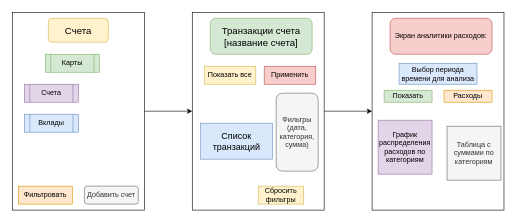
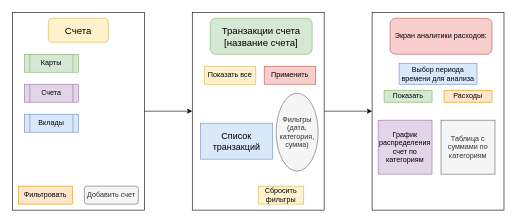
(72, 63) -> (51, 63)
(297, 132) -> (297, 132)
(405, 147) -> (405, 147)
(474, 153) -> (468, 147)
